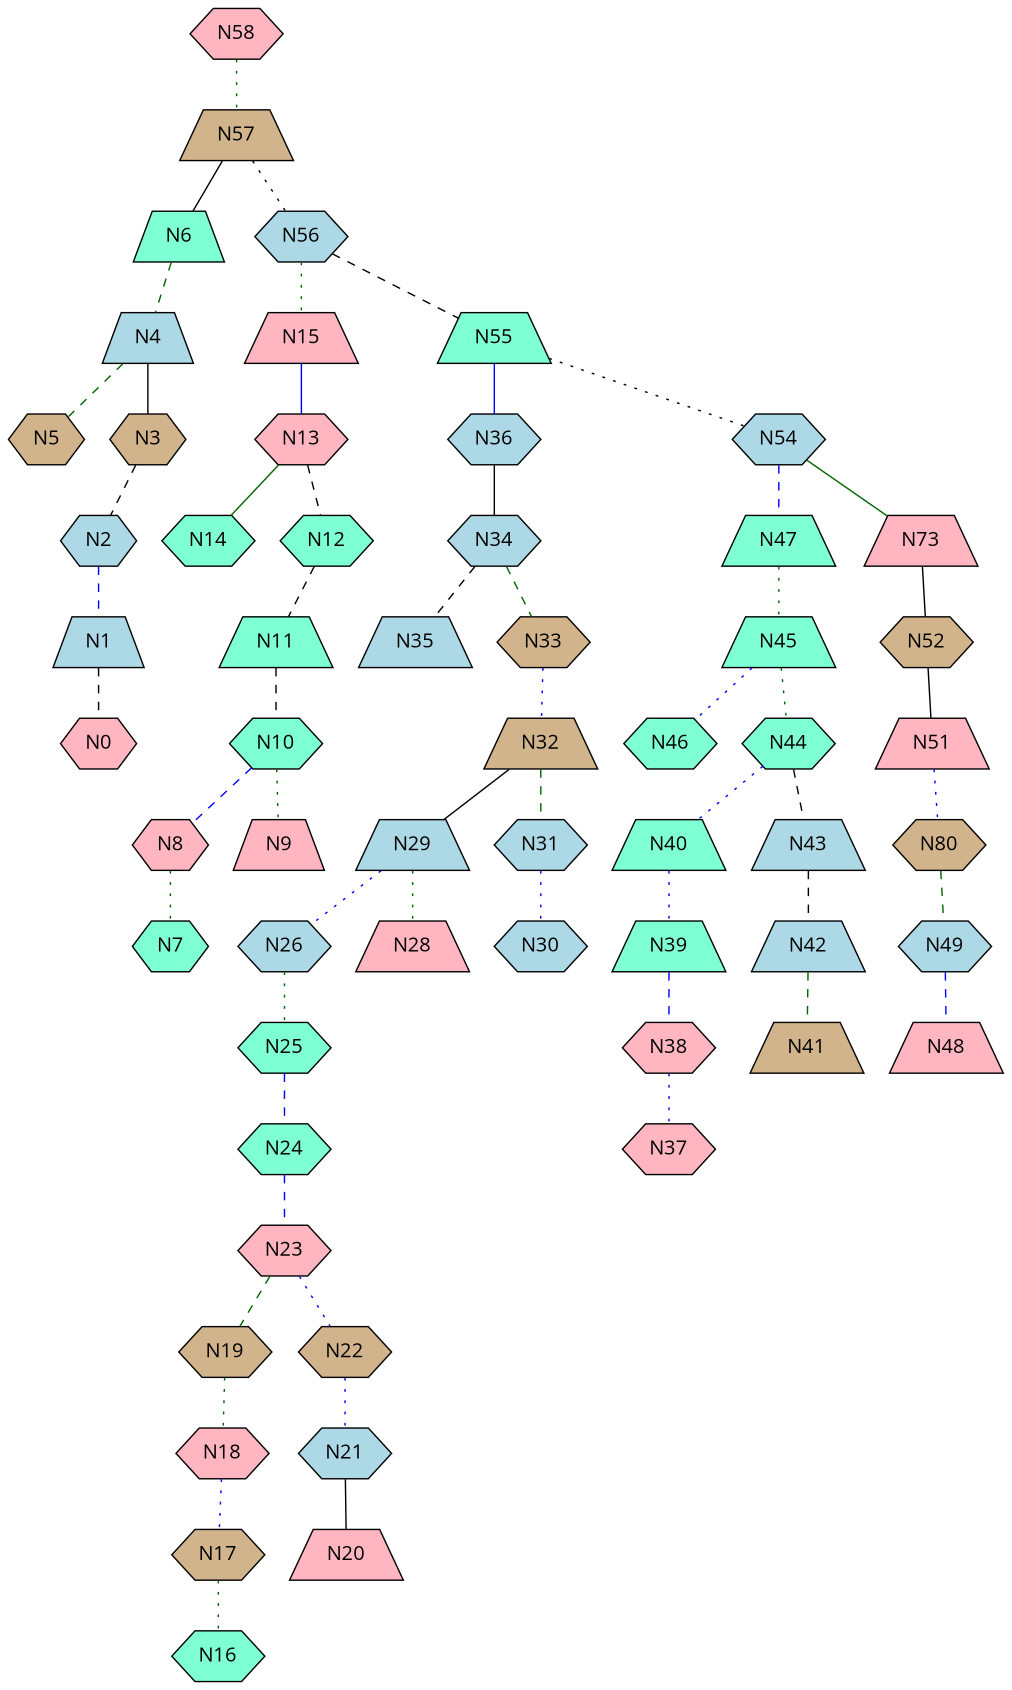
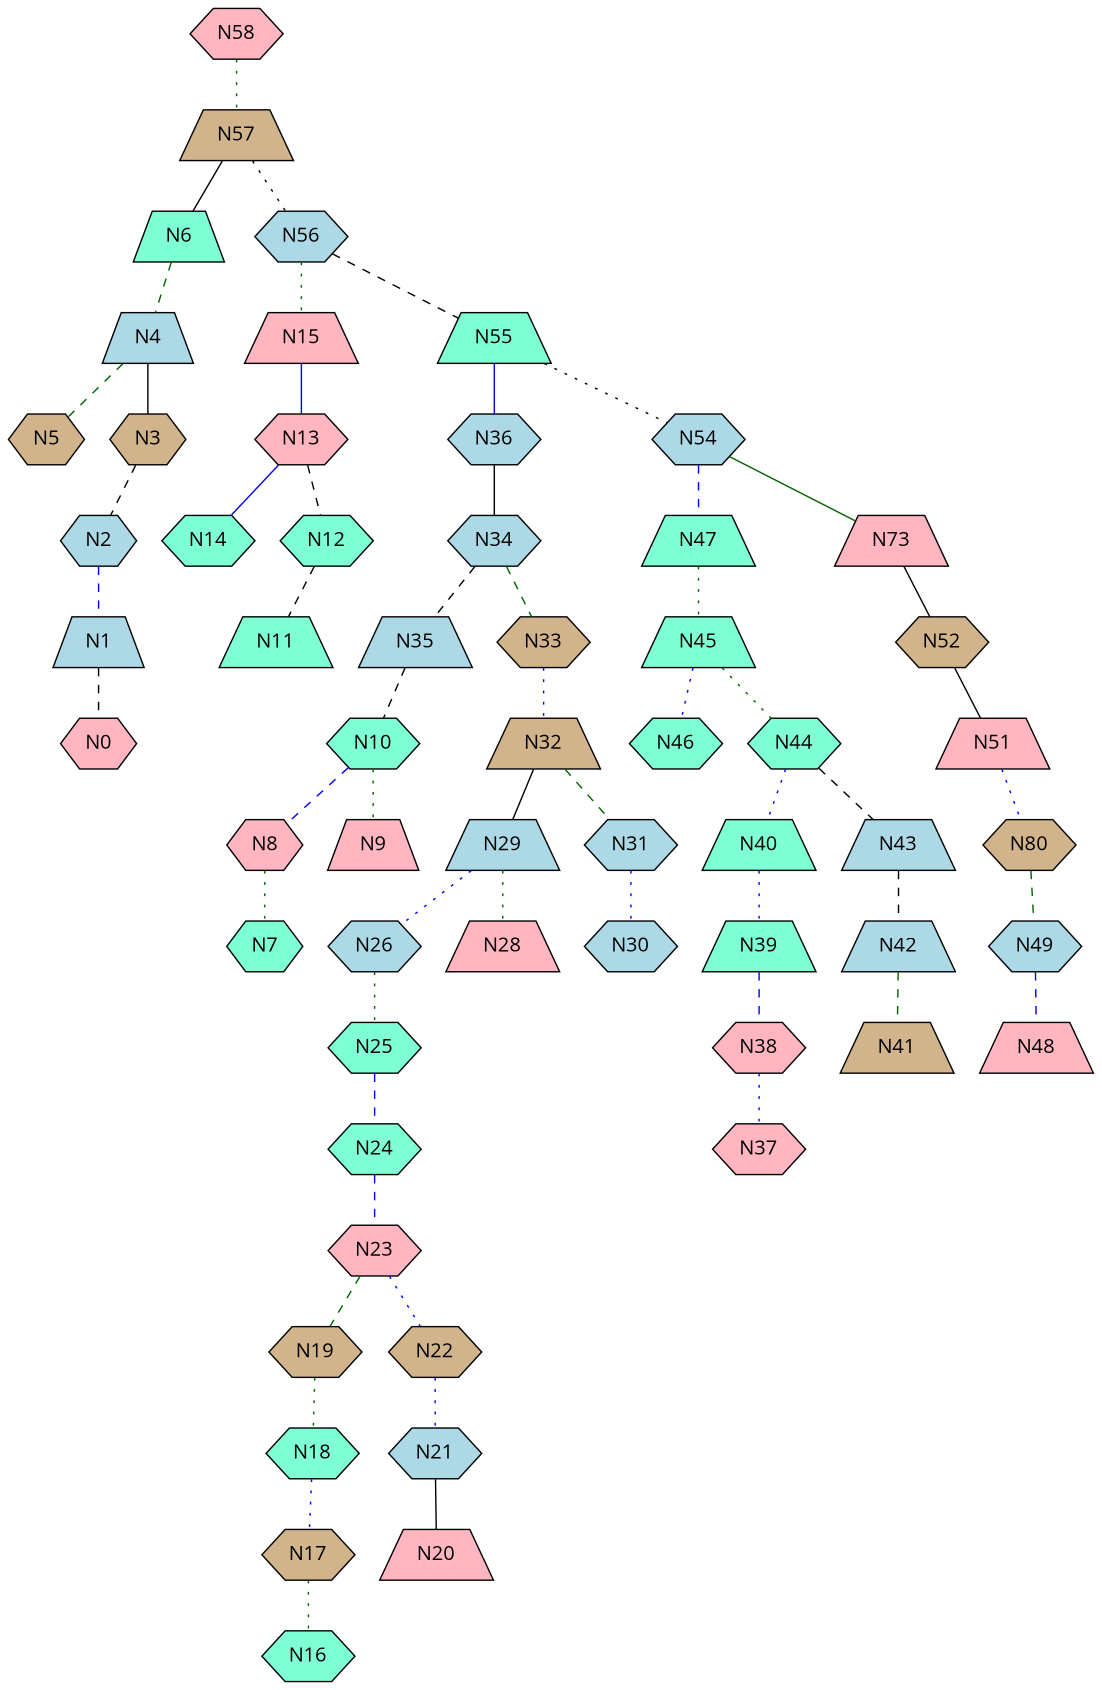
(255, 490) -> (255, 490)
(276, 693) -> (394, 693)
(223, 1453) -> (313, 1453)
